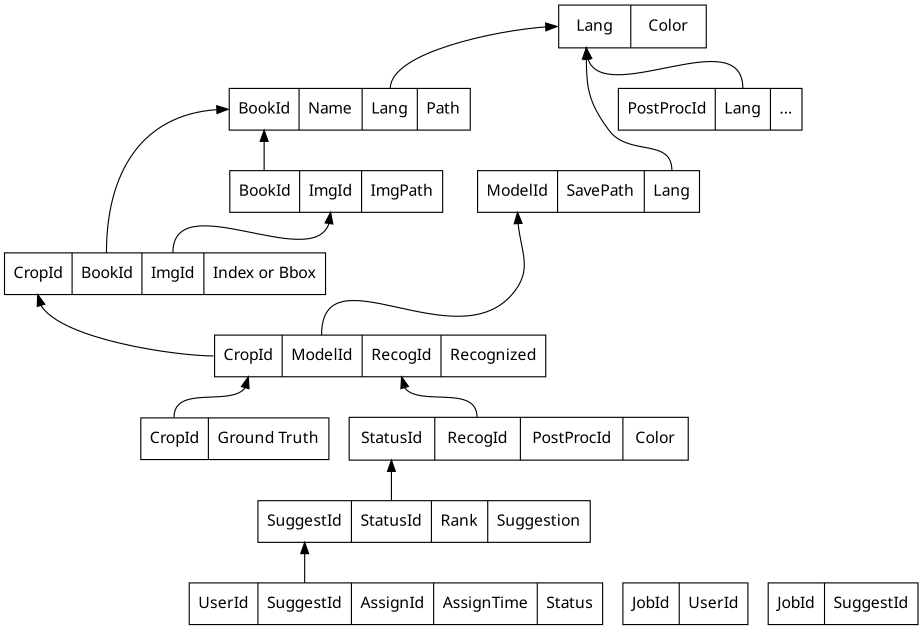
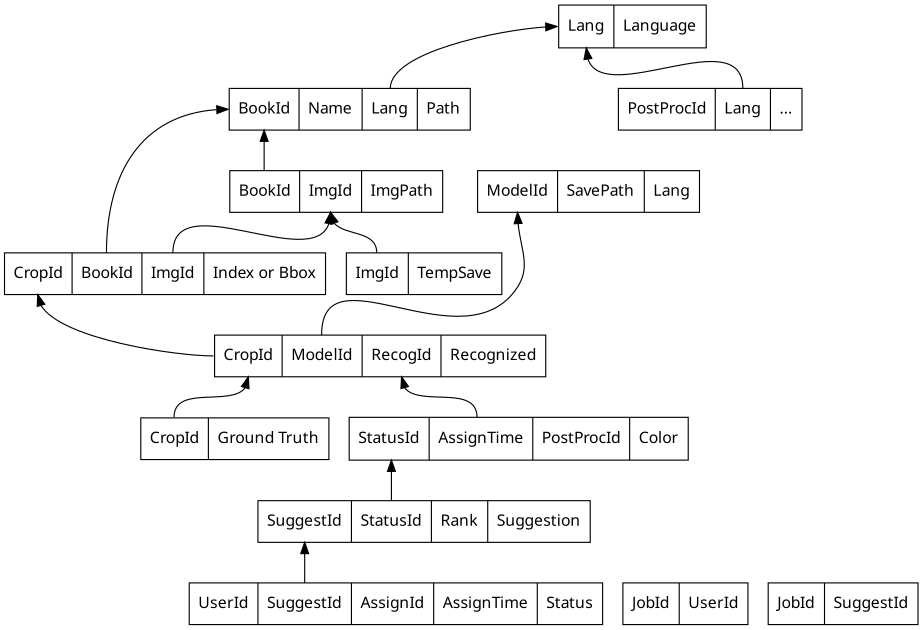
(669, 26) -> (660, 26)
(611, 132) -> none
none -> (424, 274)
(478, 438) -> (481, 438)
